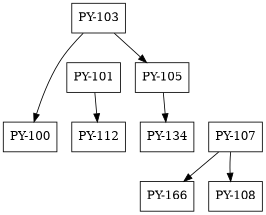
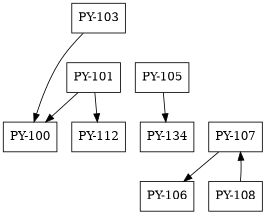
(127, 45) -> none
none -> (65, 104)
(230, 163) -> (241, 171)
(167, 196) -> (167, 196)
